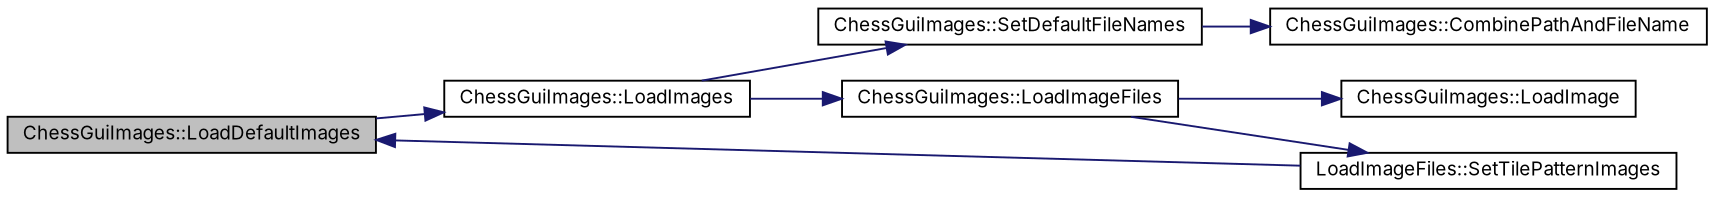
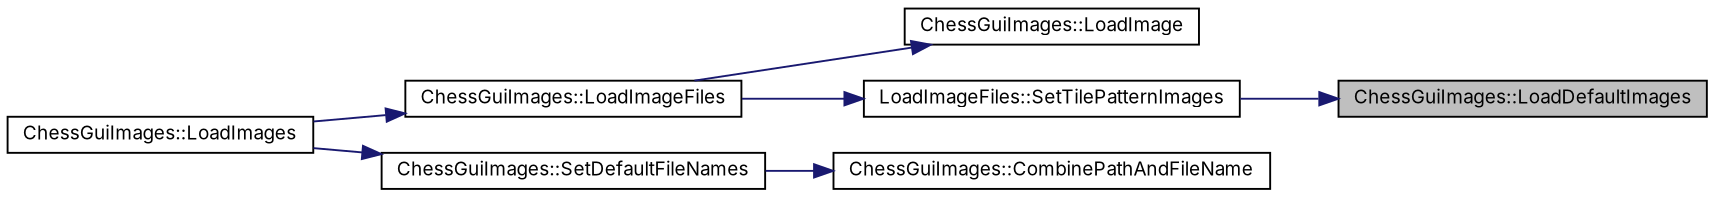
(400, 116) -> none
